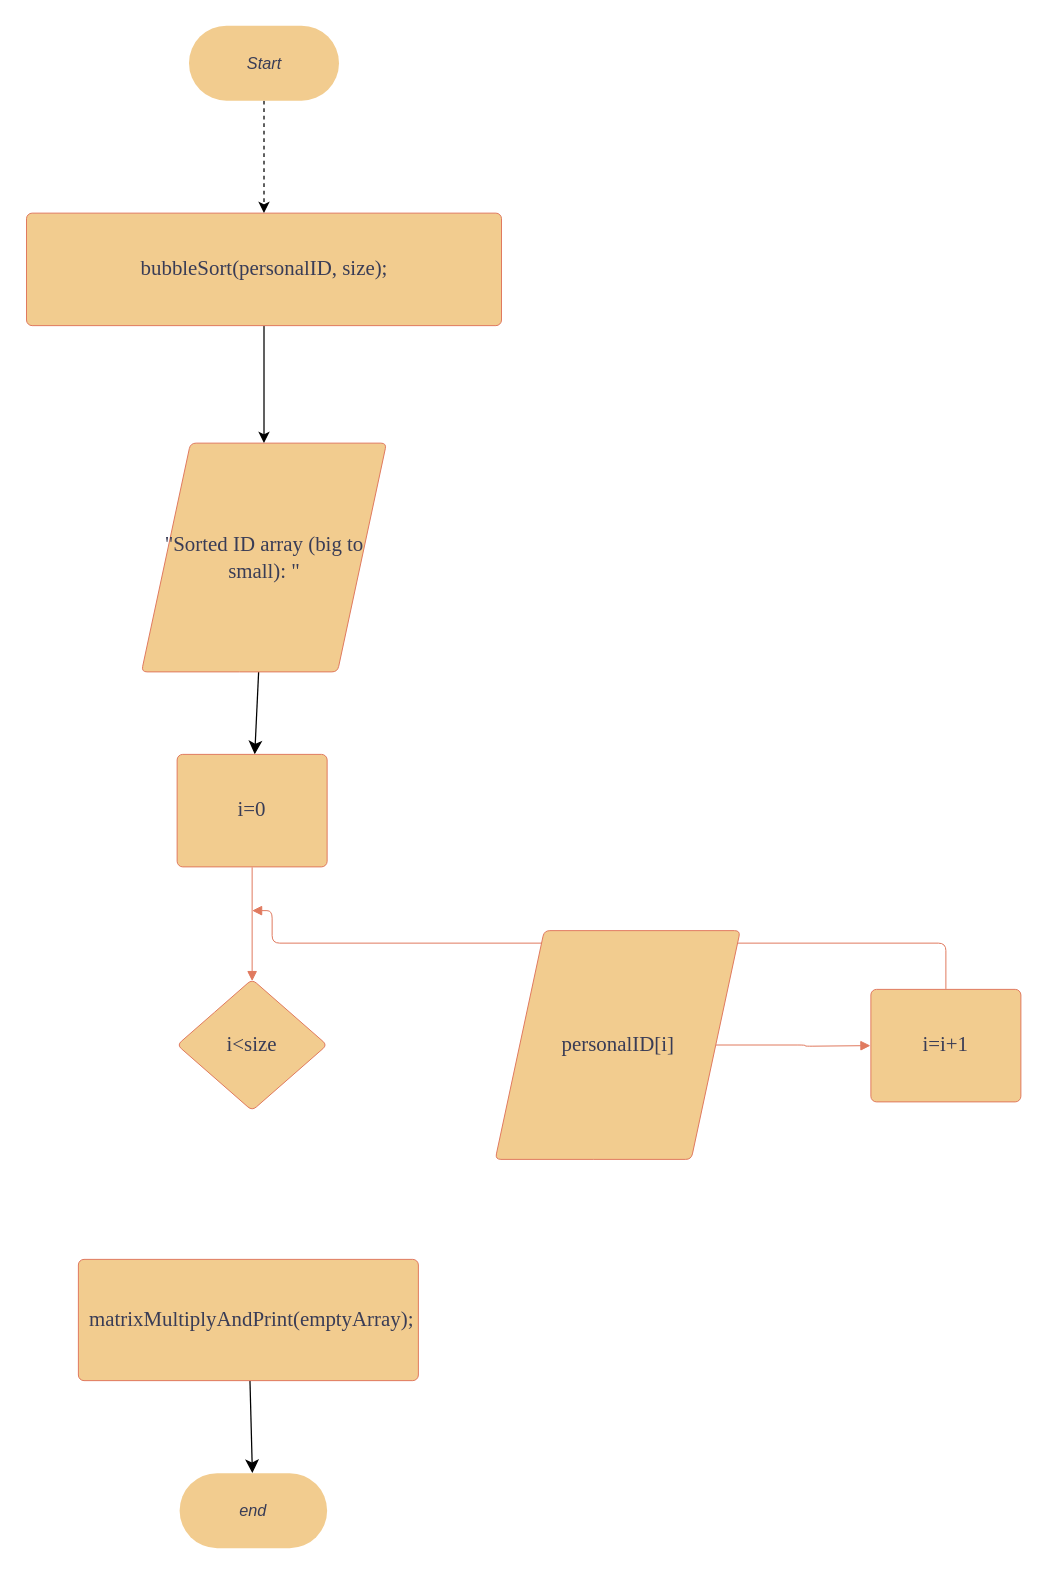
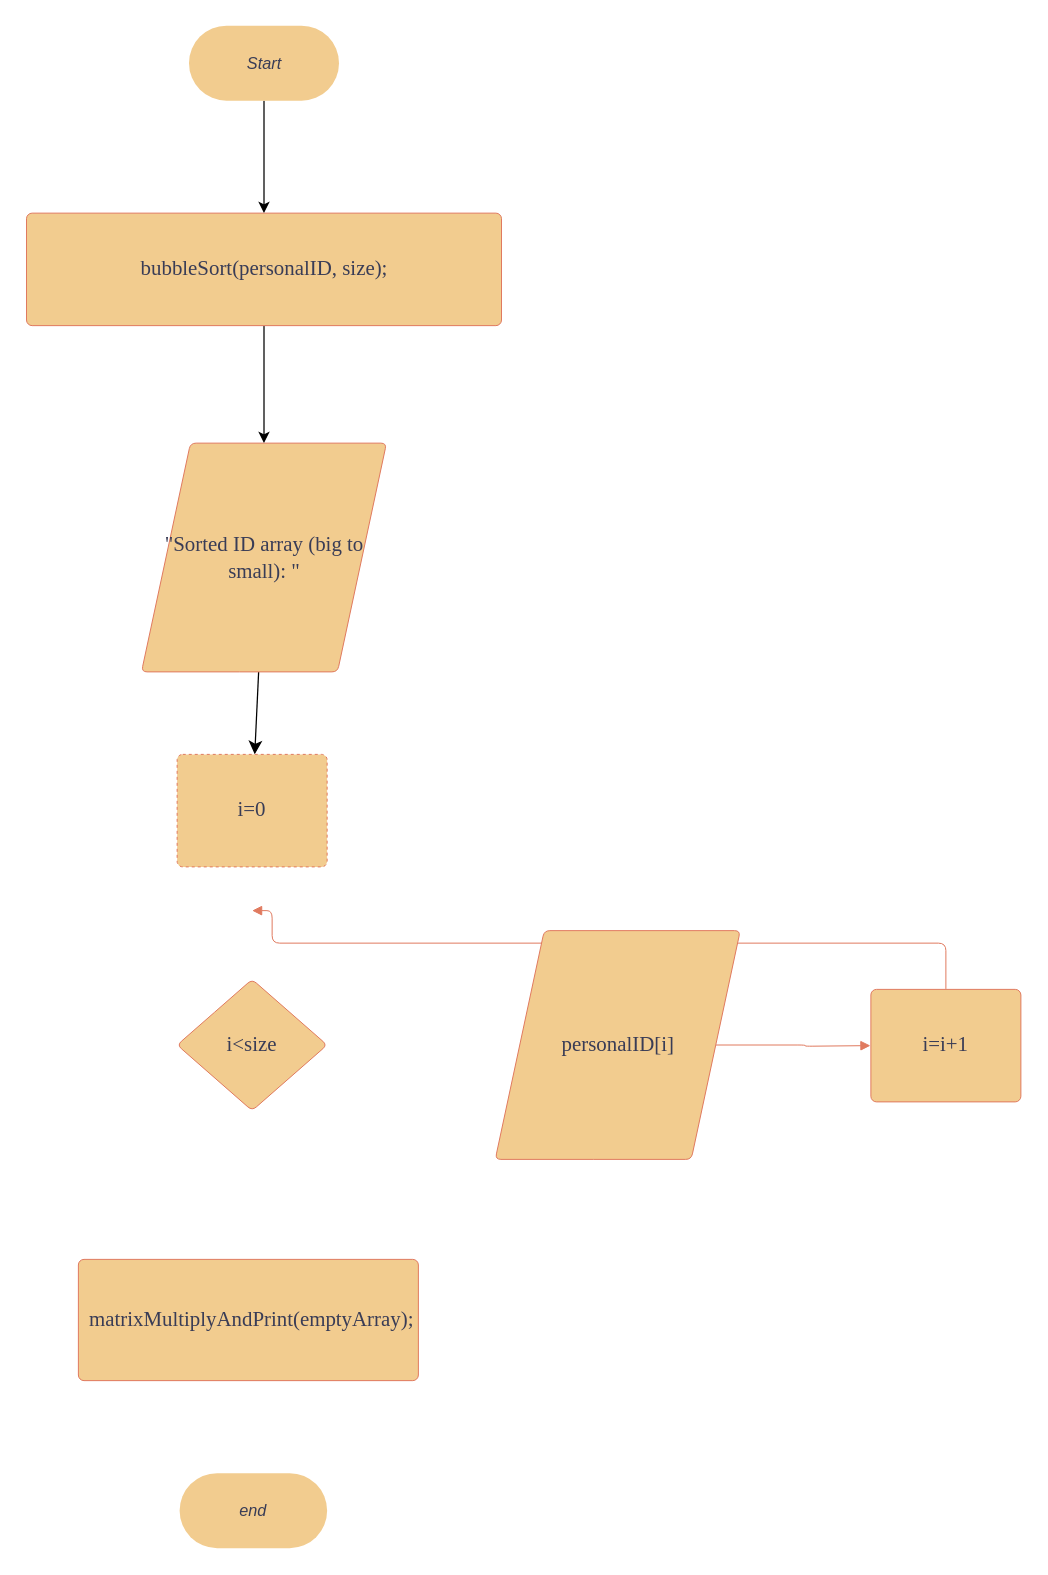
(264, 154) -> (264, 154)
(252, 811) -> (252, 811)
(252, 919) -> none
(251, 1422) -> none
